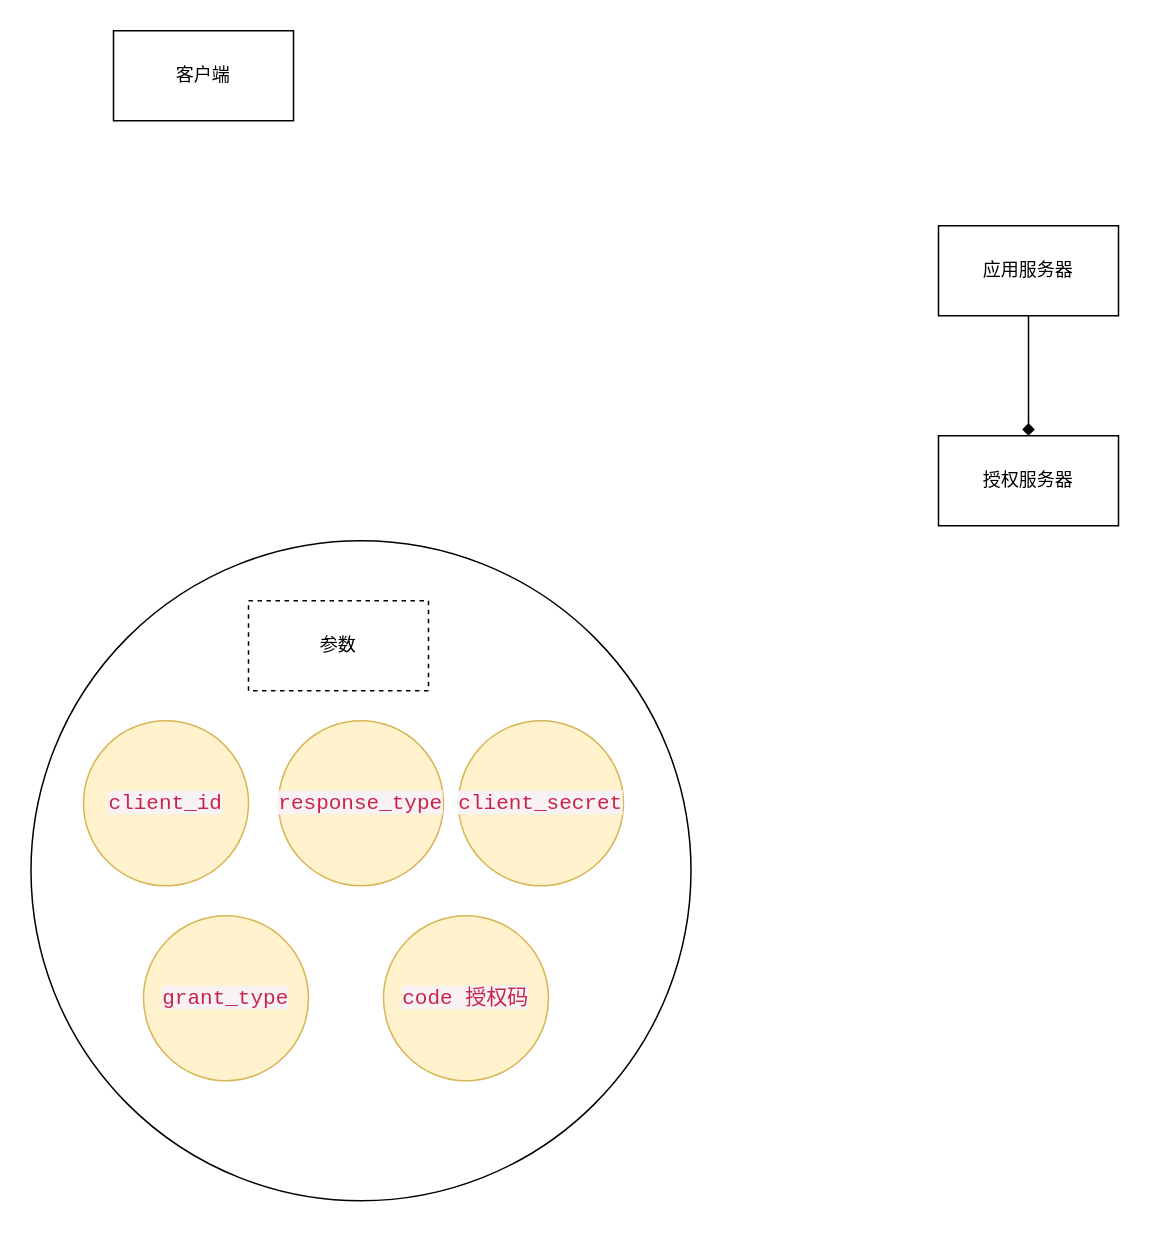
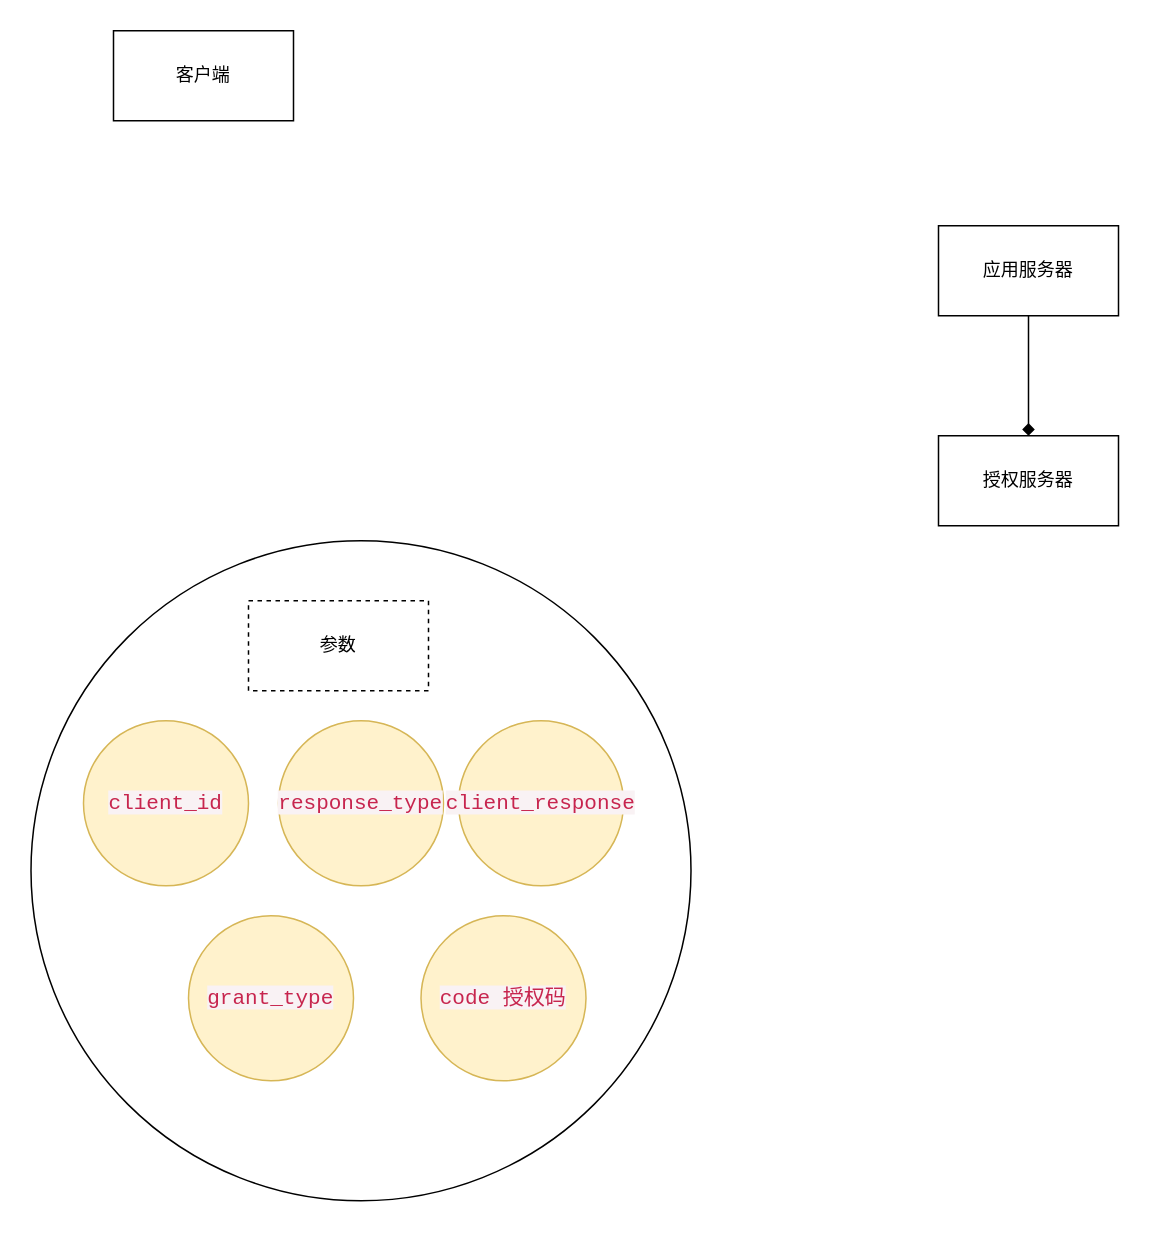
(541, 803) -> (541, 803)
(226, 998) -> (271, 998)
(466, 998) -> (503, 998)
